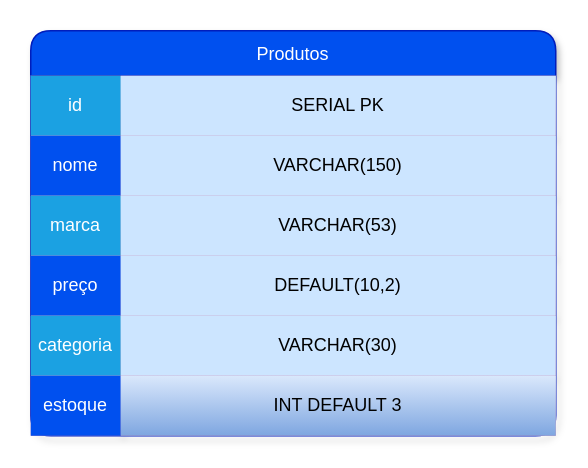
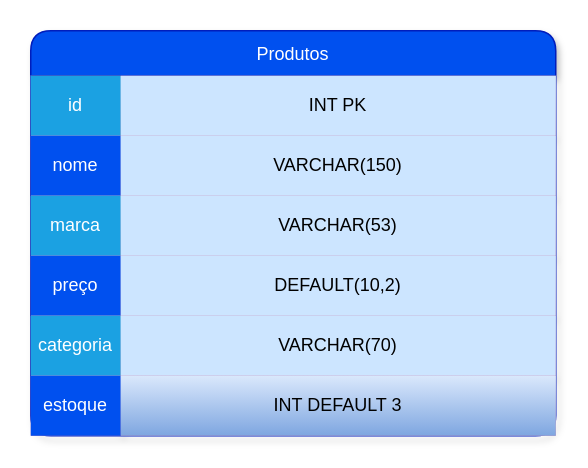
(338, 106) -> (338, 106)
(338, 346) -> (338, 346)
